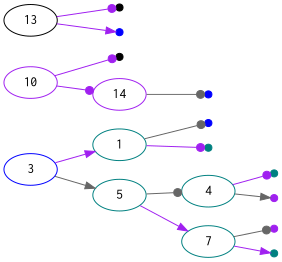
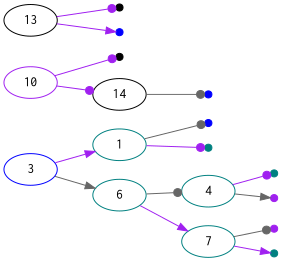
(119, 94) -> (119, 94)
(119, 195) -> (119, 195)
